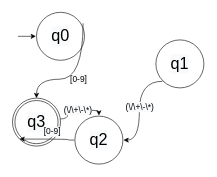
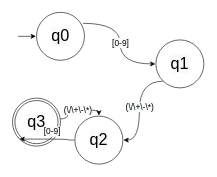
(65, 78) -> (119, 39)
